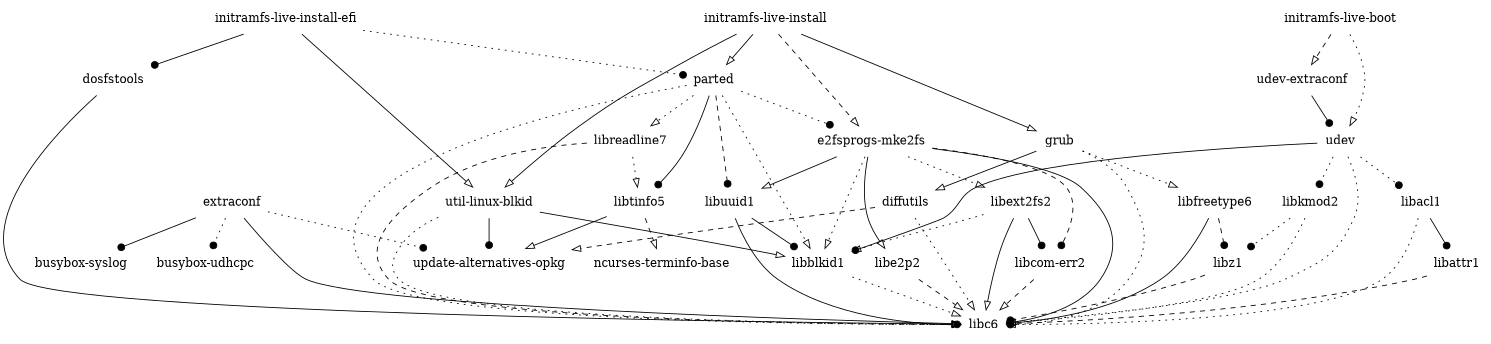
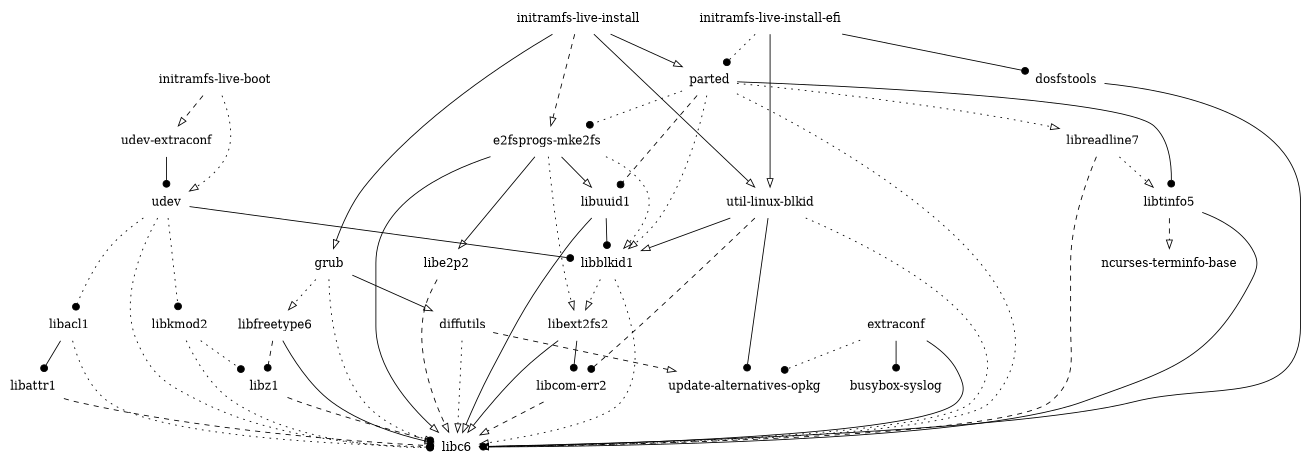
(1061, 183) -> (675, 293)
(931, 229) -> (595, 291)
(570, 231) -> (1055, 409)
(206, 264) -> none
